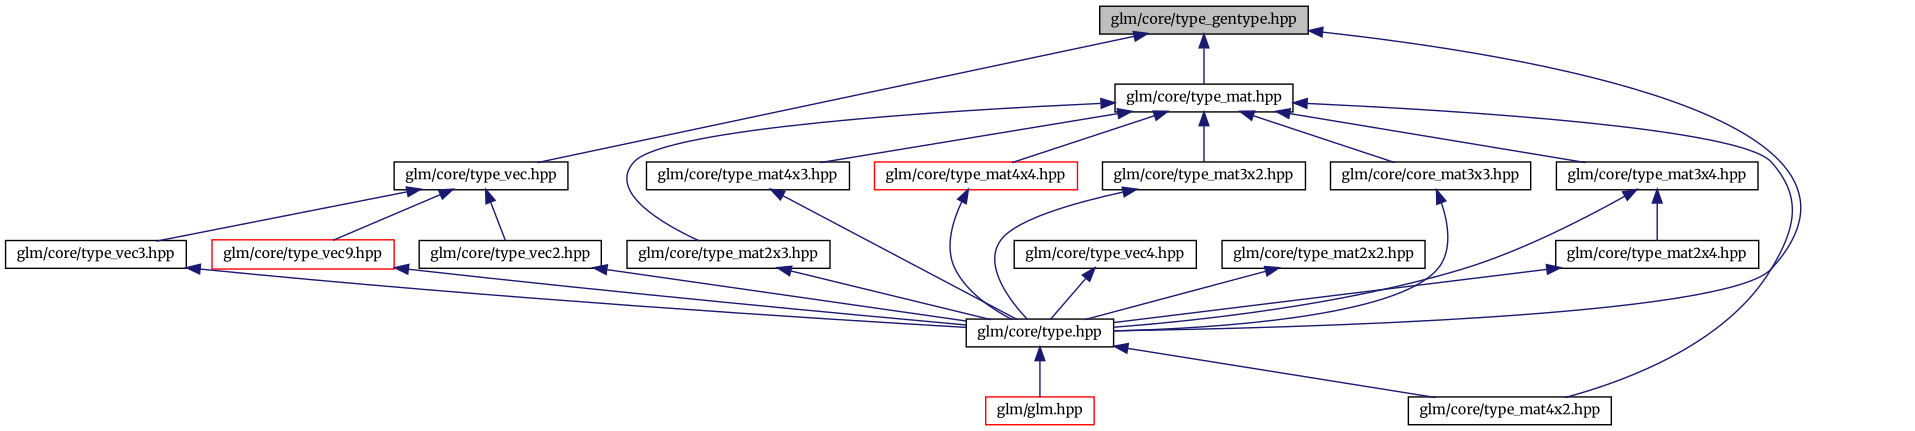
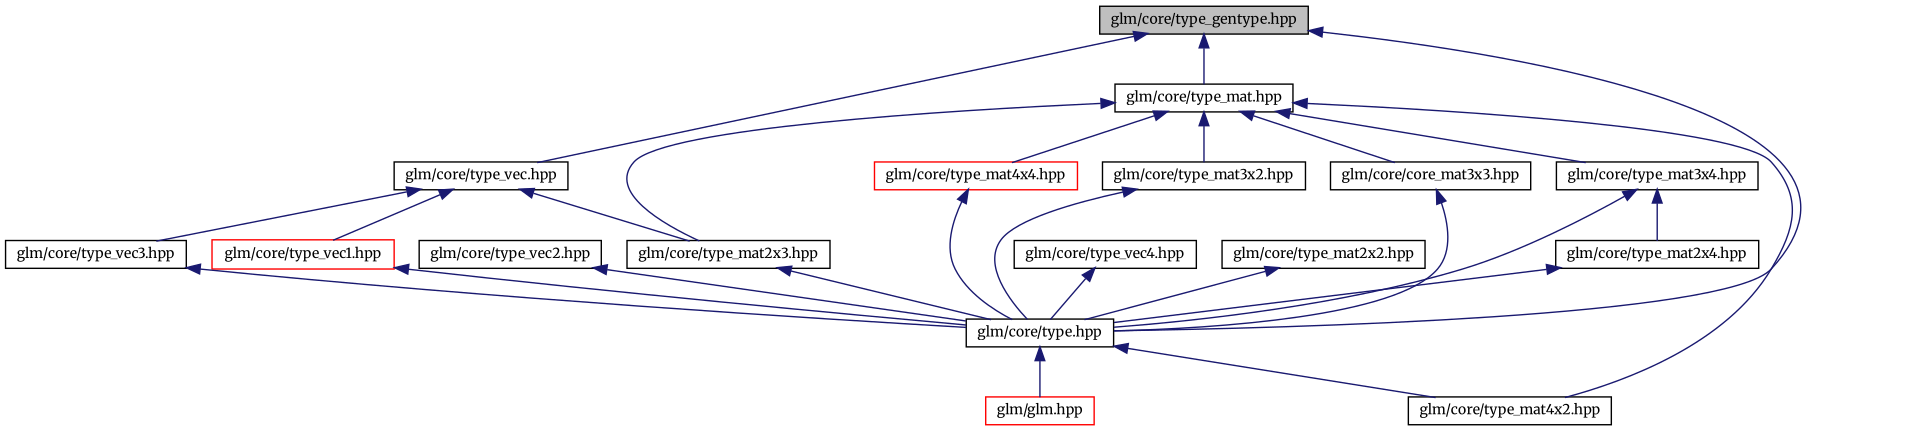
(748, 176) -> none
(498, 222) -> (612, 217)
(303, 254) -> (303, 254)
